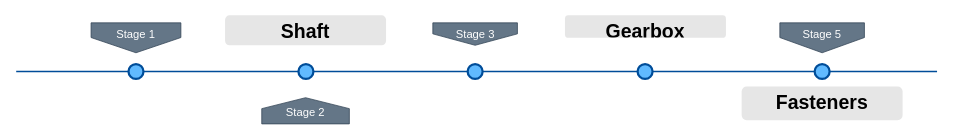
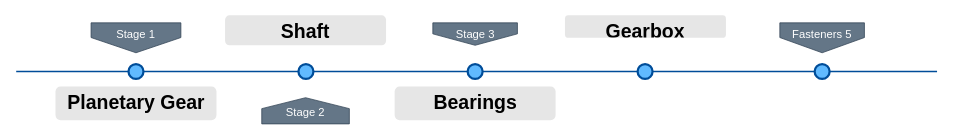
(823, 35) -> (823, 35)
none -> (135, 104)
none -> (475, 104)
(823, 104) -> none
